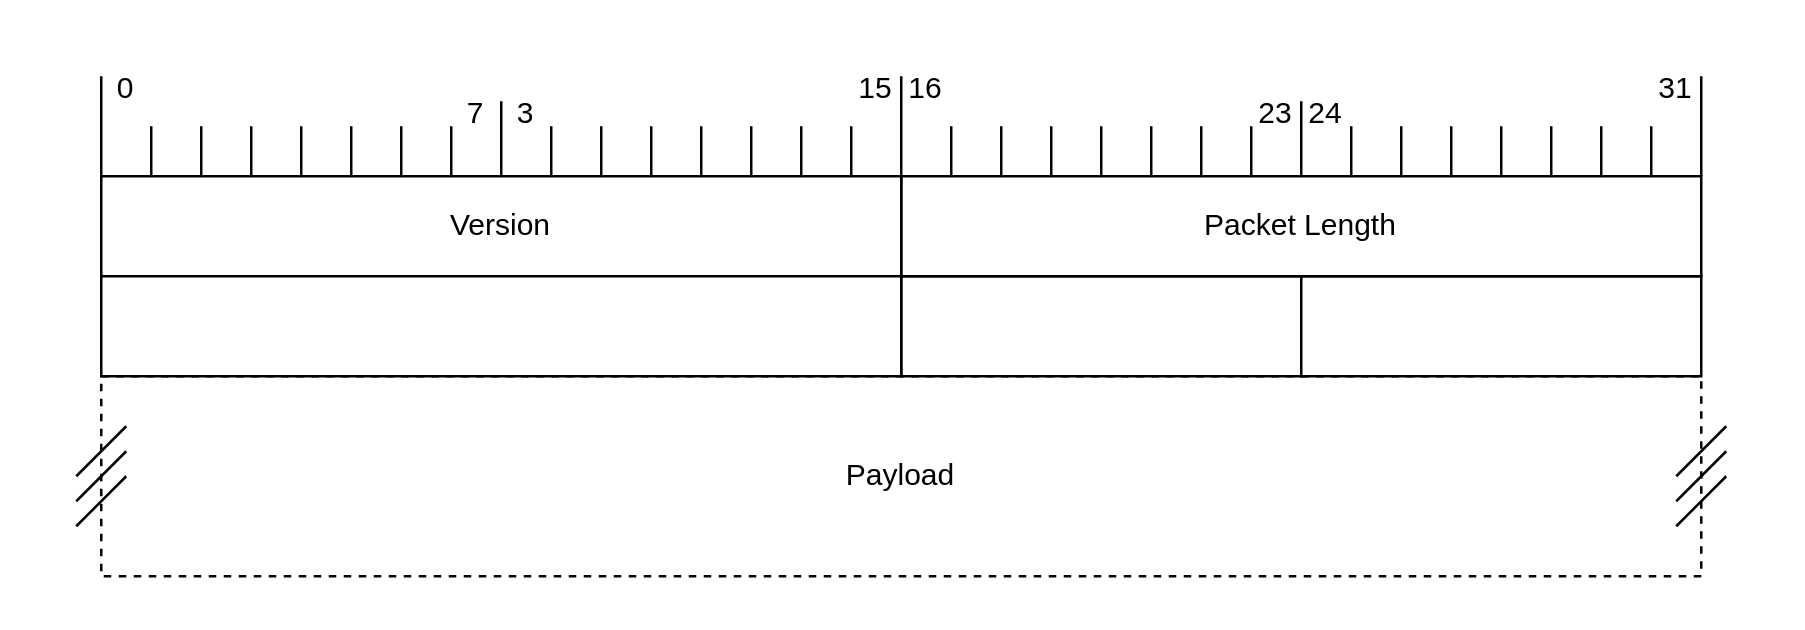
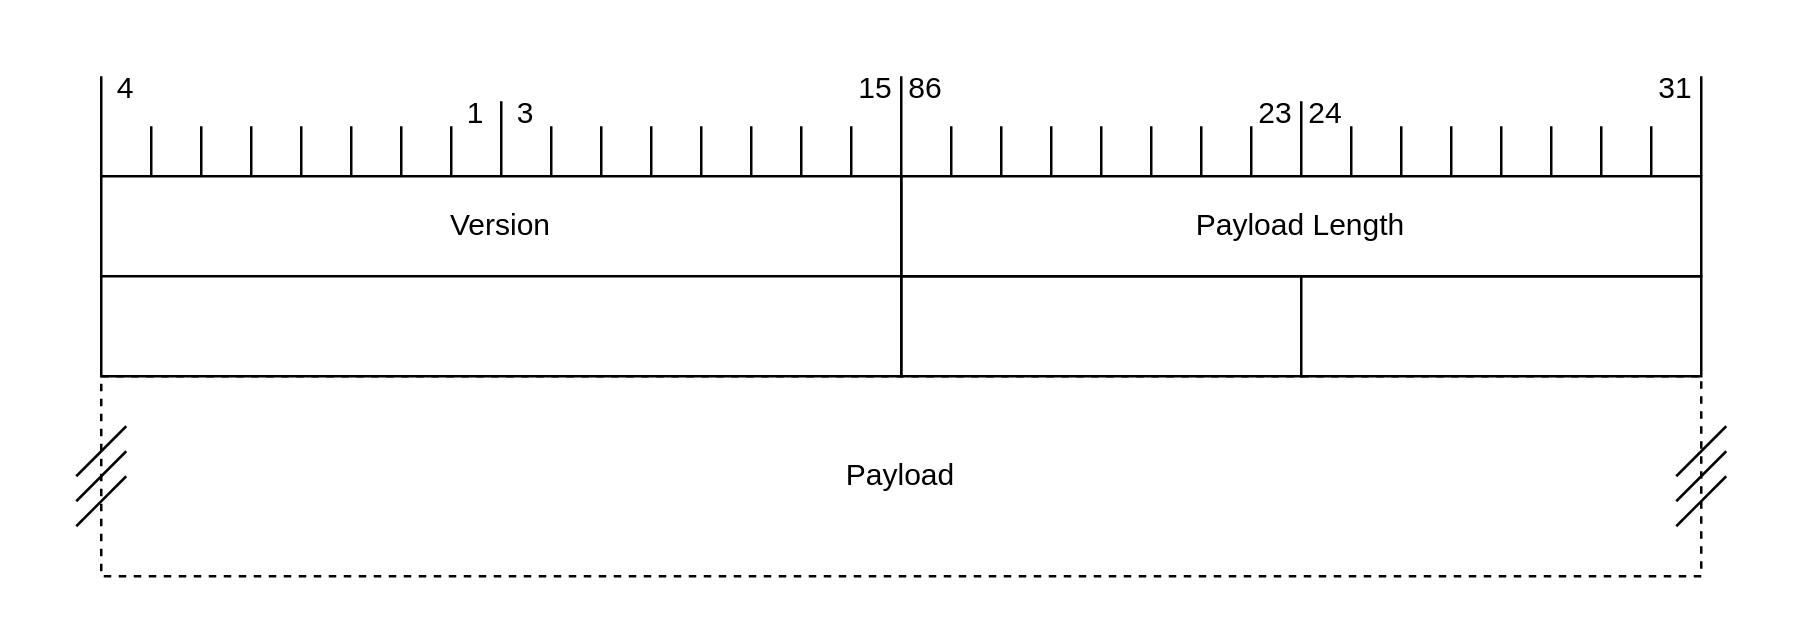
(126, 89) -> (126, 89)
(926, 89) -> (926, 89)
(476, 114) -> (476, 114)
(1301, 226) -> (1301, 226)
